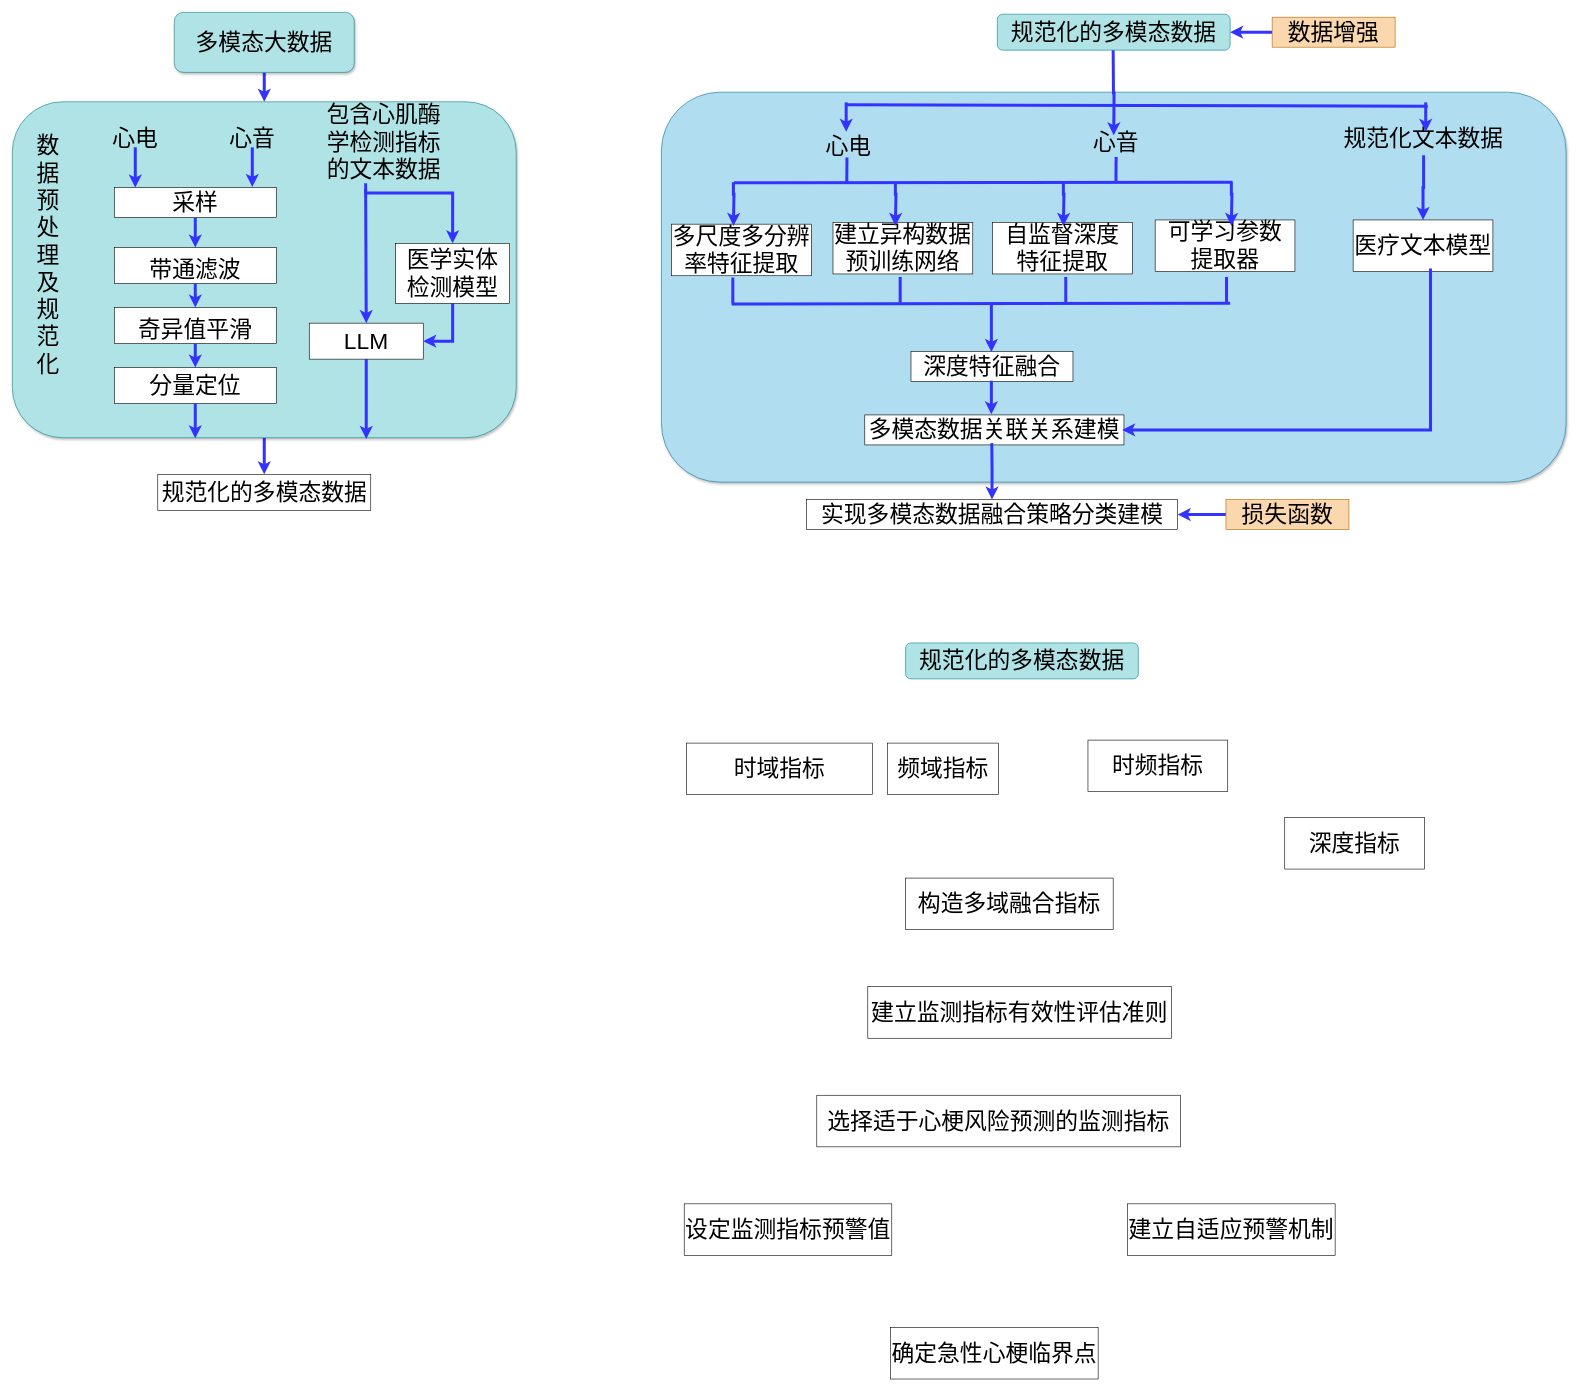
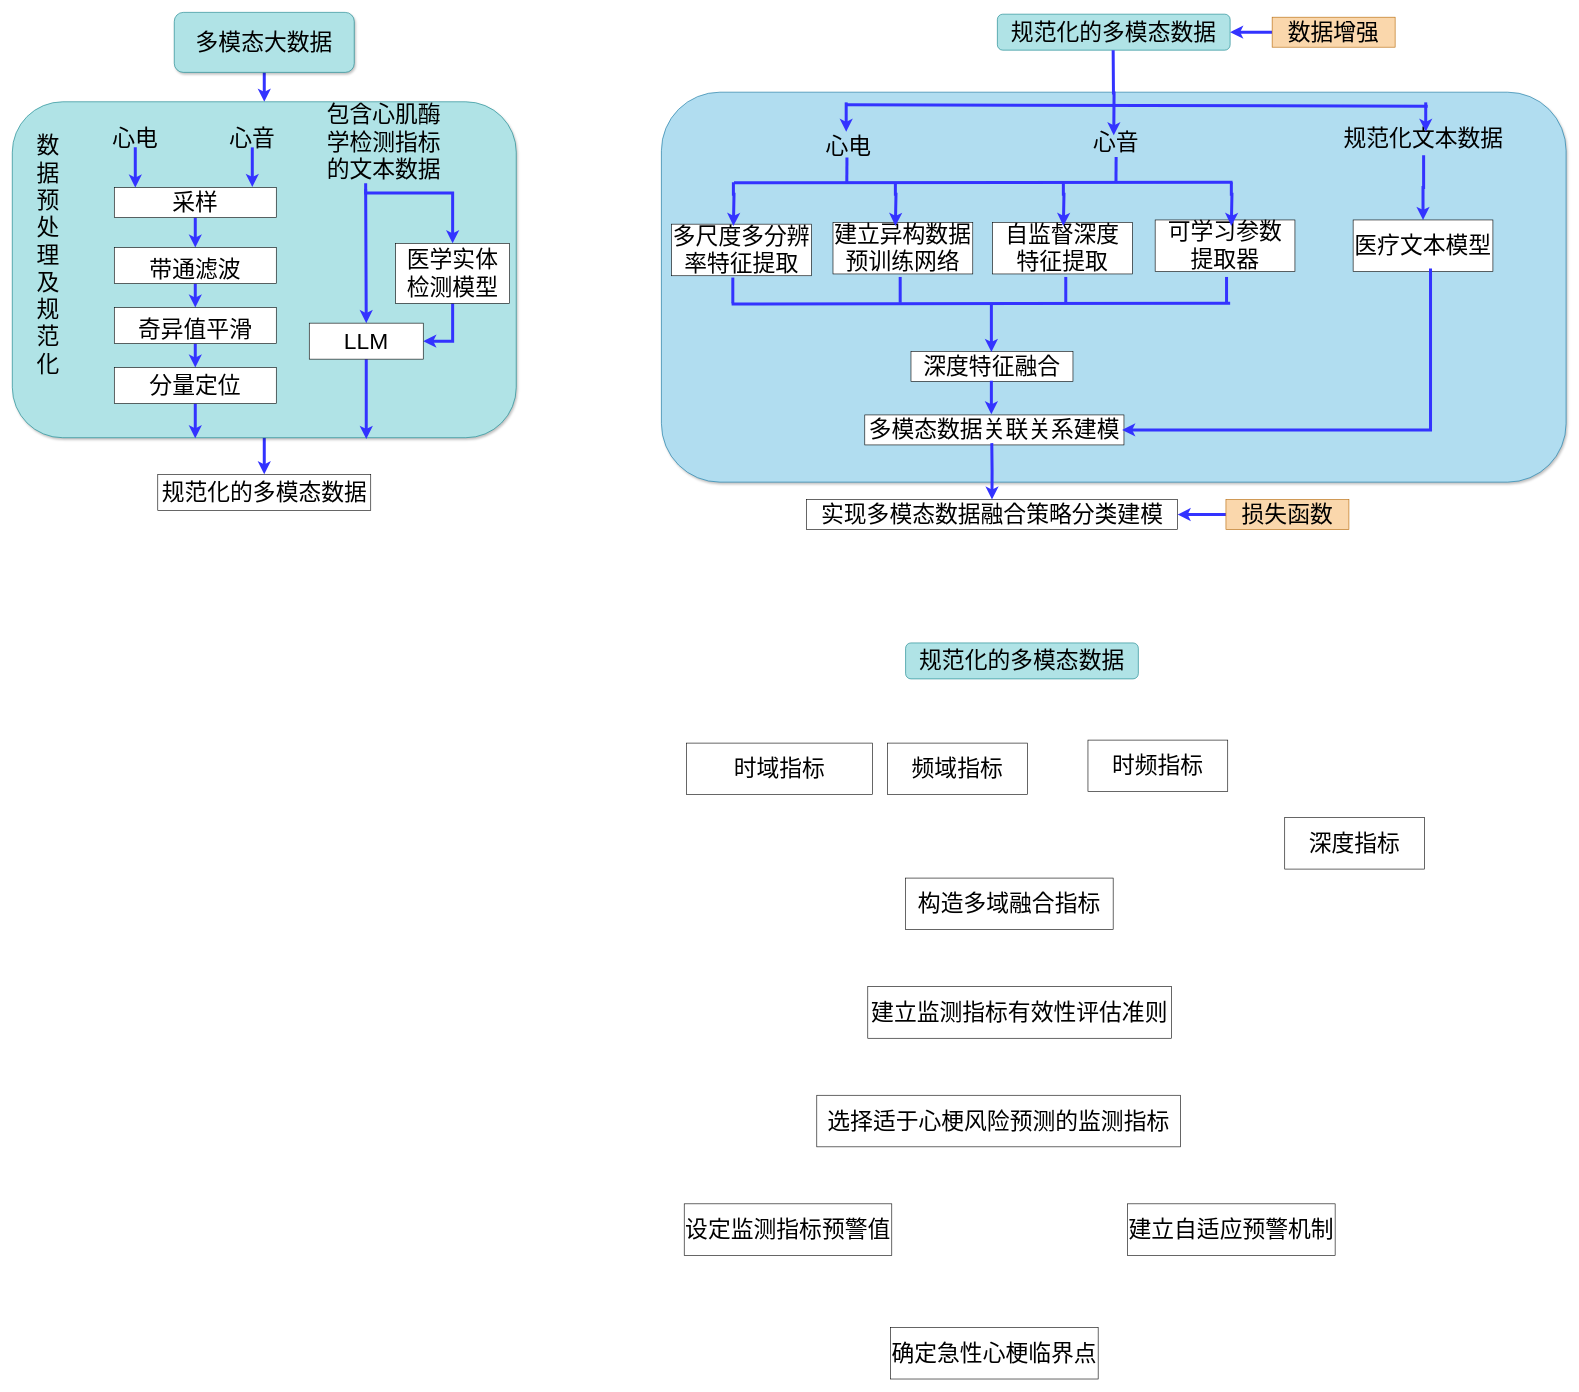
(943, 769) -> (958, 769)
